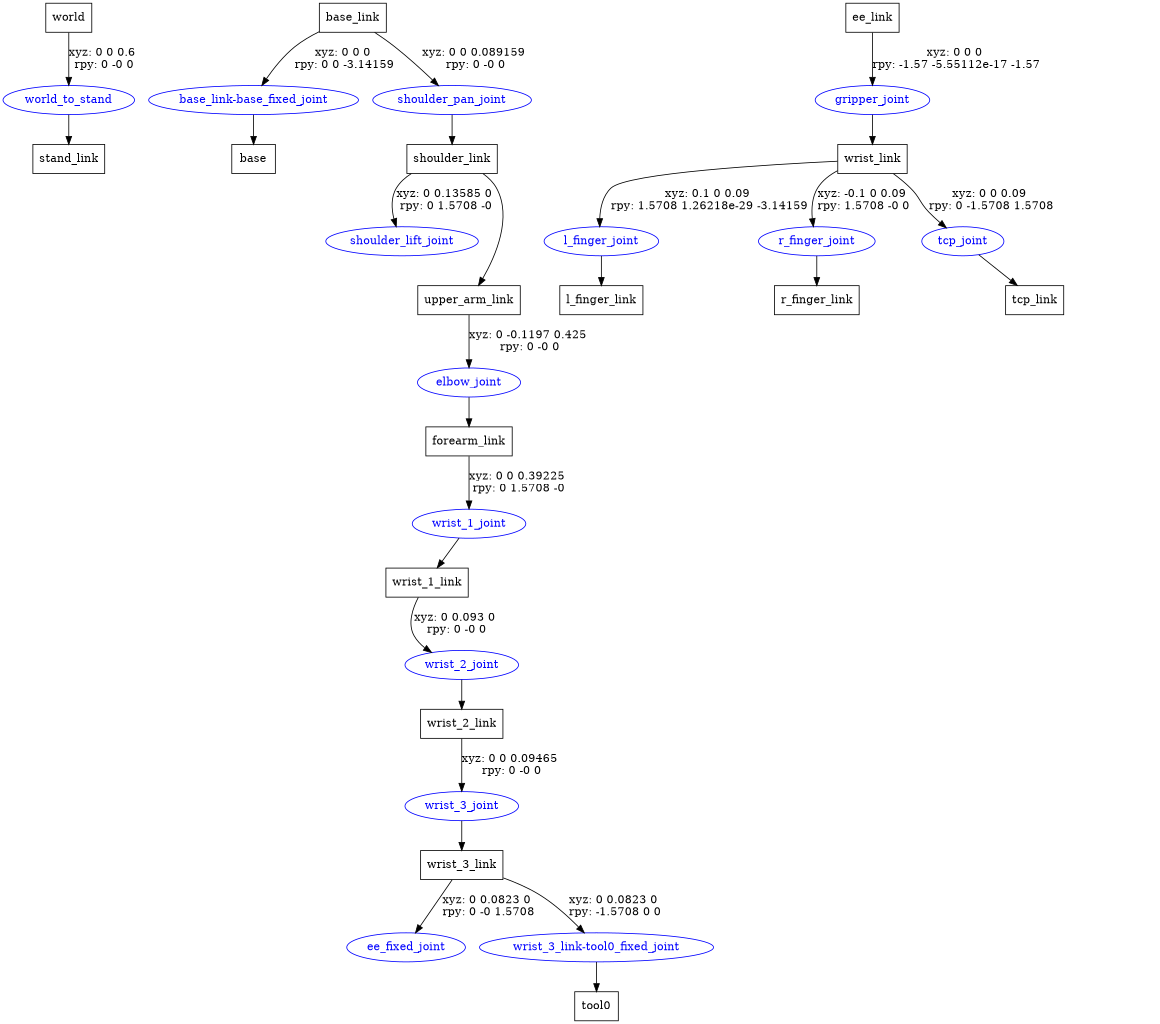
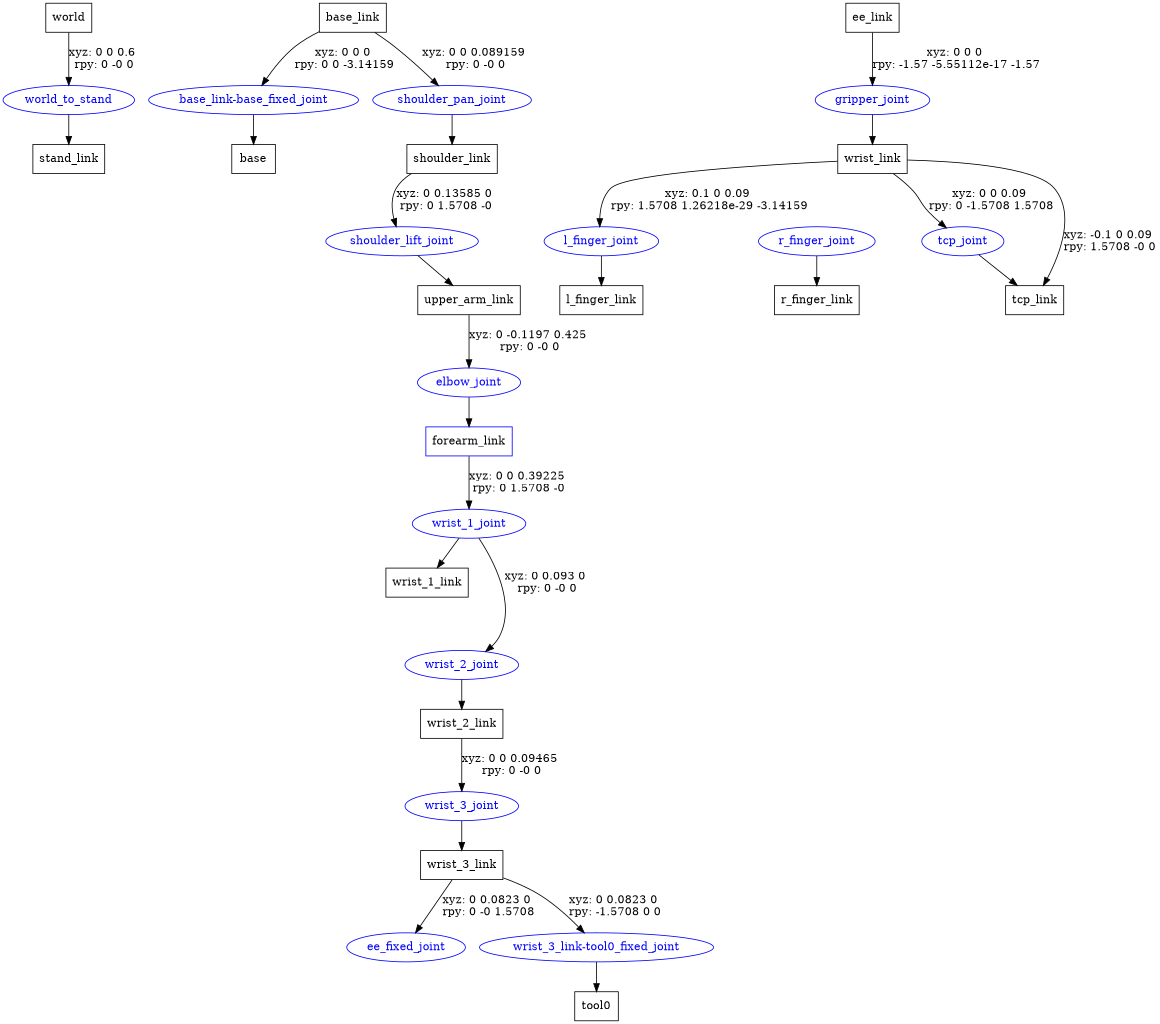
(817, 190) -> (1030, 175)
(502, 225) -> (432, 268)
(469, 441) -> (469, 441)
(411, 624) -> (503, 591)
